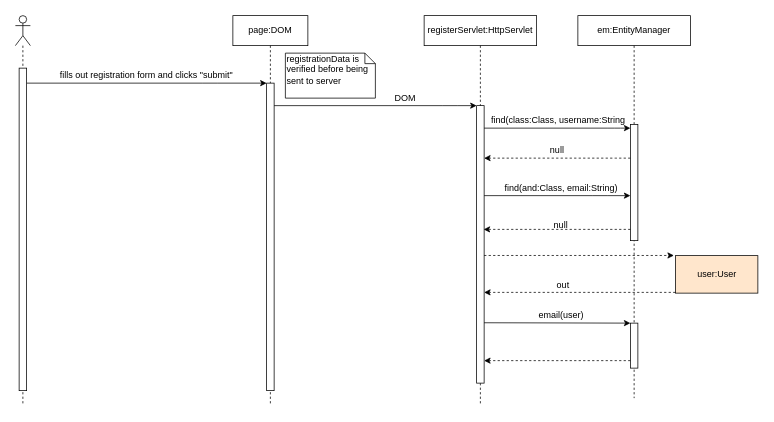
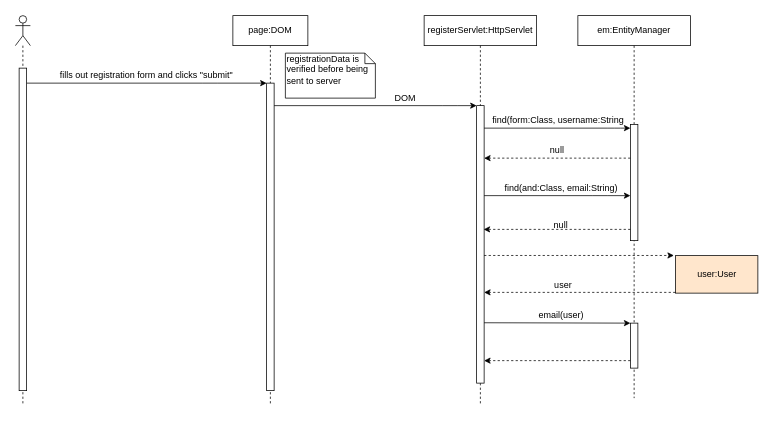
(558, 120) -> (558, 120)
(563, 285) -> (563, 285)
